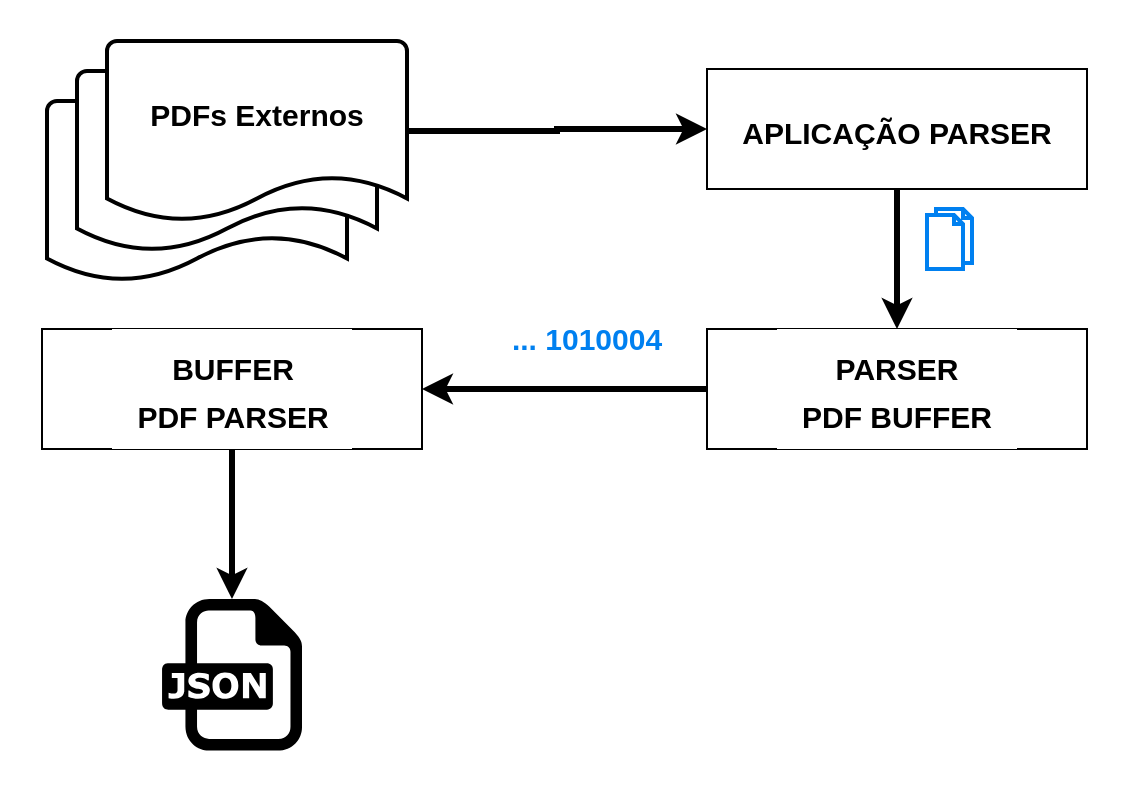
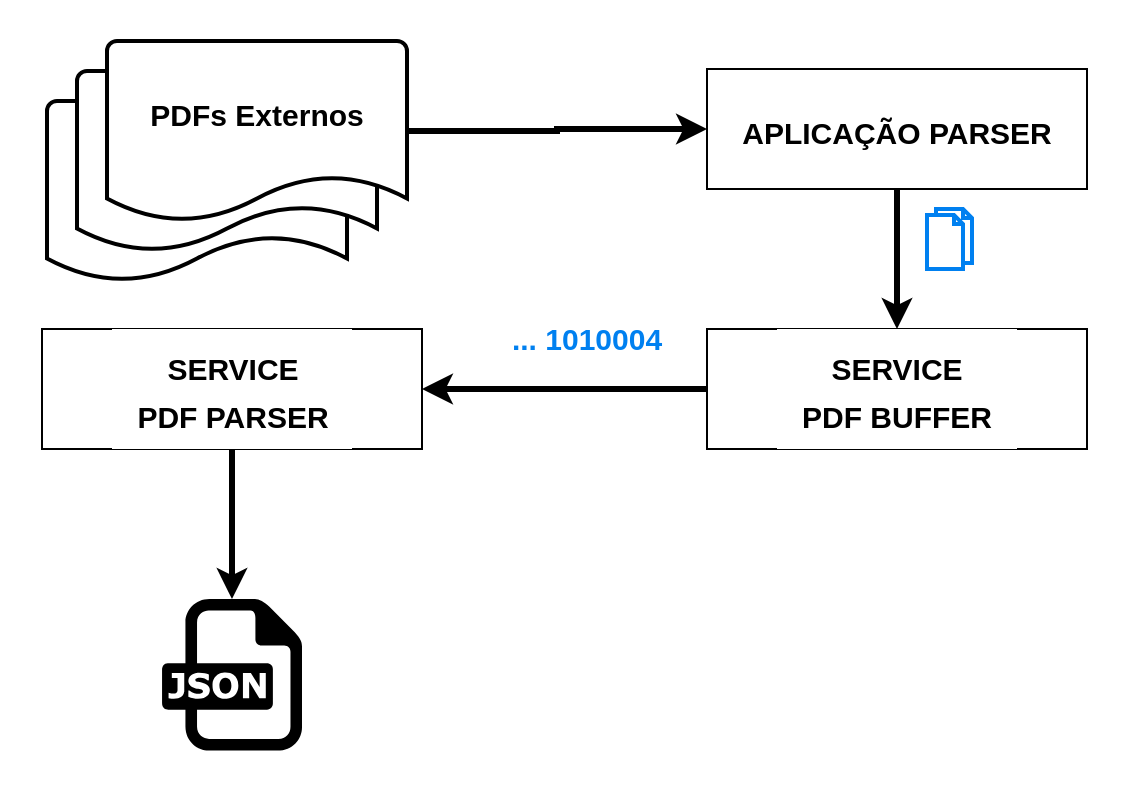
(234, 389) -> (234, 389)
(898, 389) -> (898, 389)
